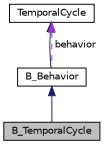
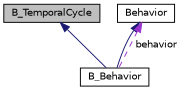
(52, 13) -> (146, 13)
(52, 109) -> (87, 49)
